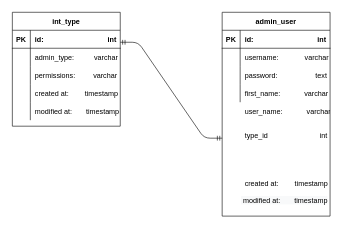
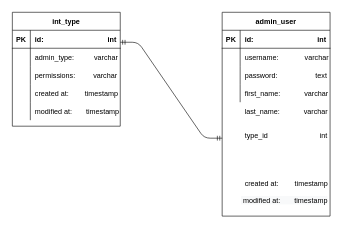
(297, 112) -> (296, 112)
